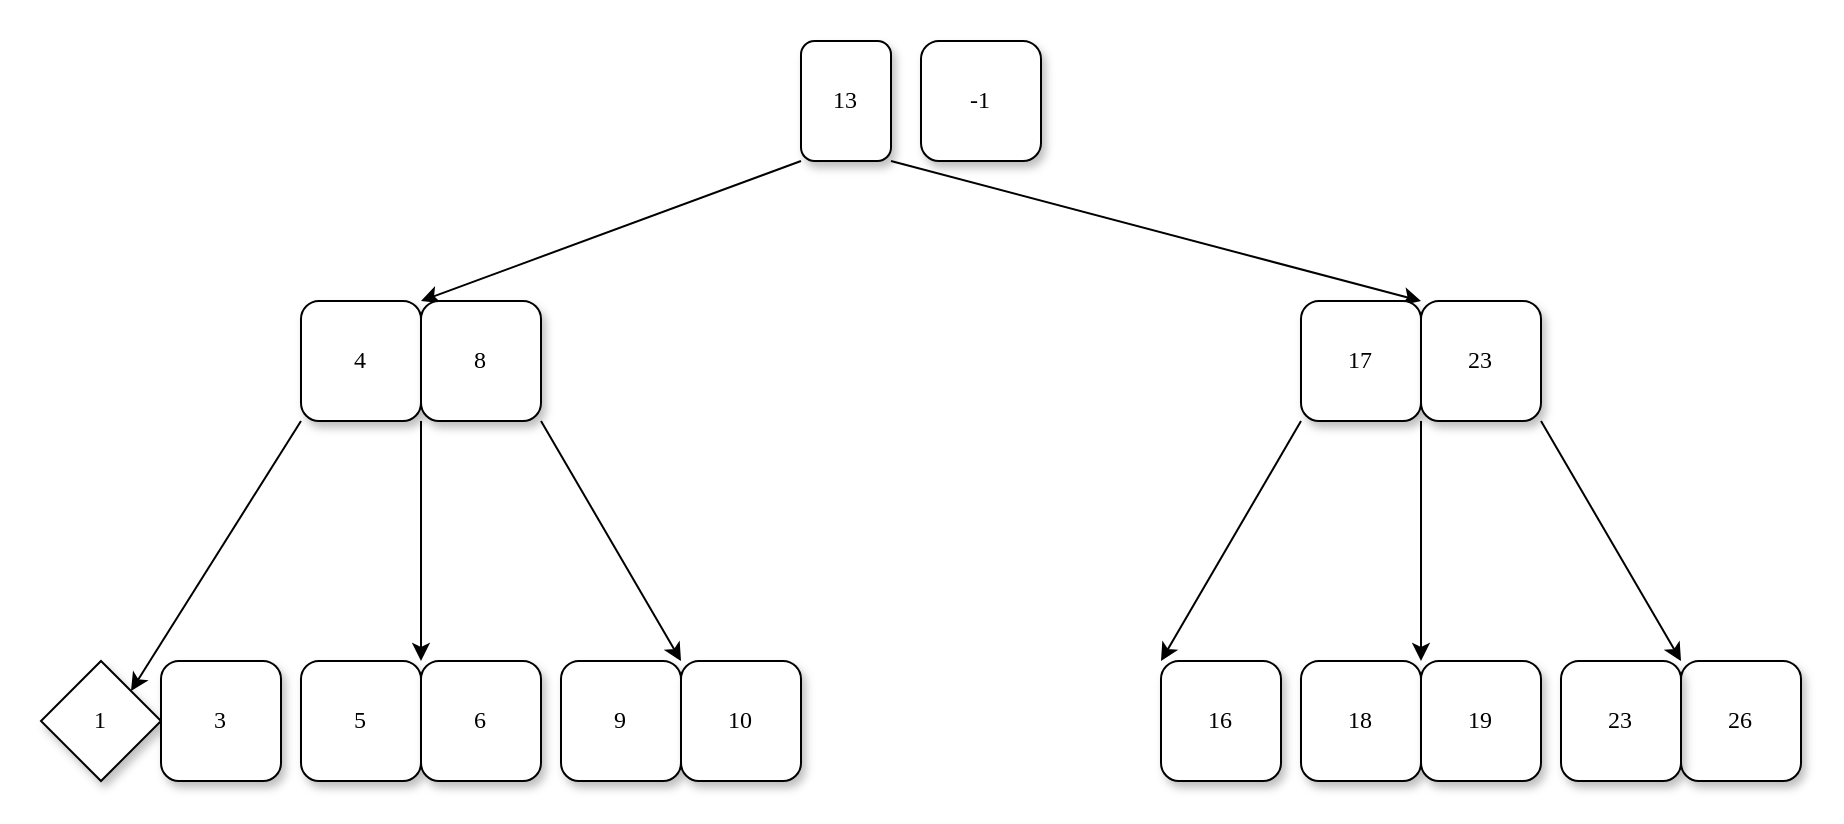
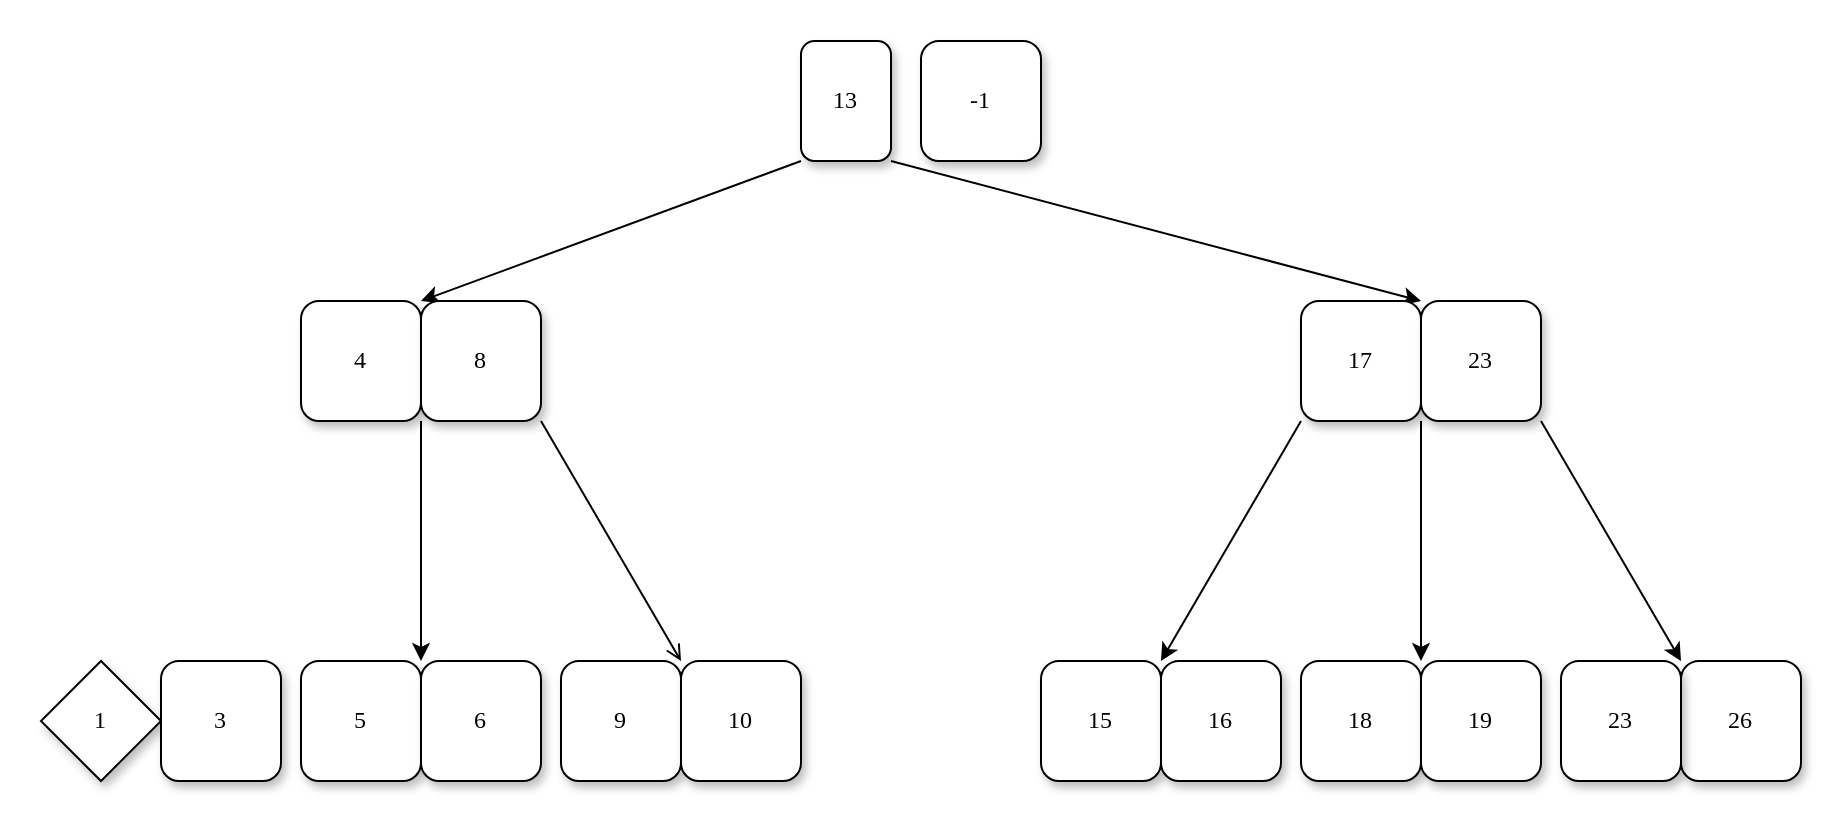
(219, 551) -> none
(674, 648) -> (675, 651)
none -> (1101, 721)
